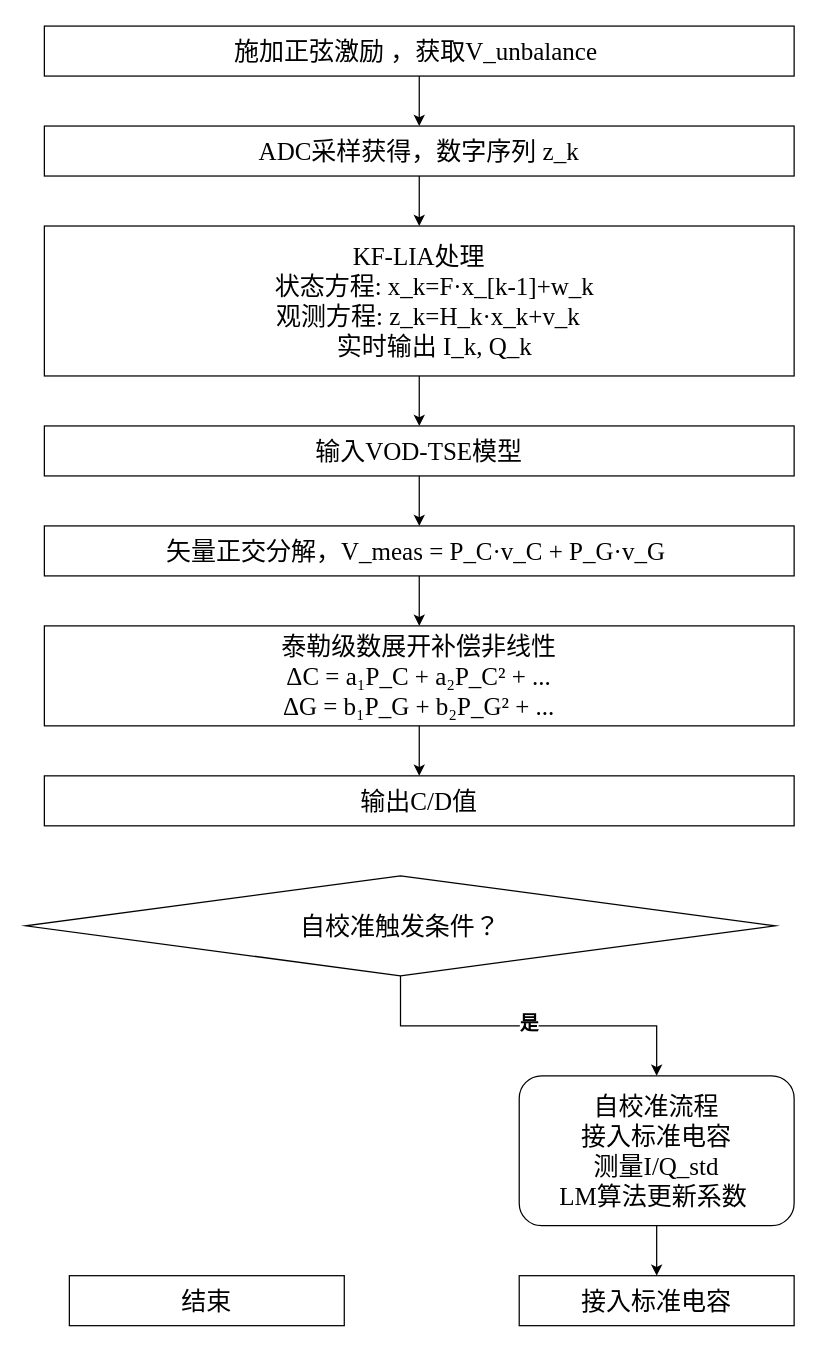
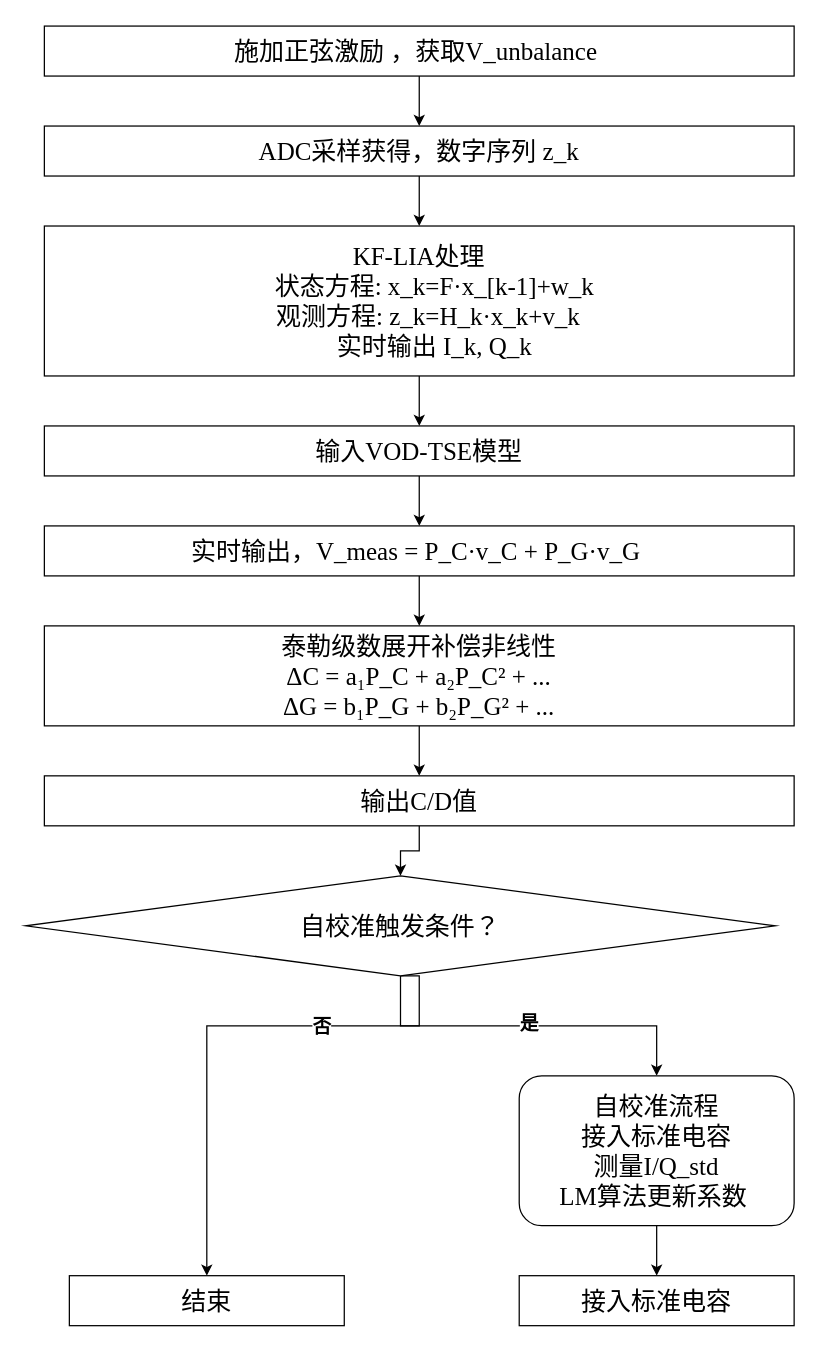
(419, 551) -> (419, 551)
none -> (414, 851)
none -> (207, 1051)
